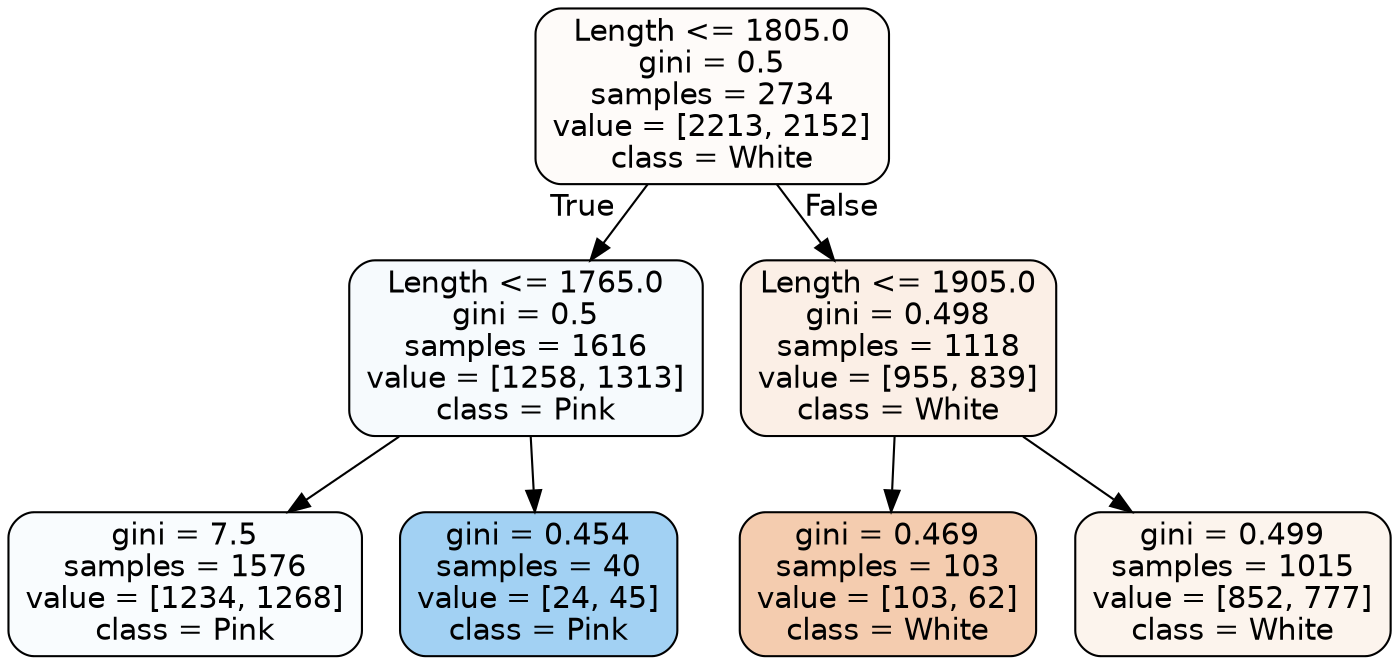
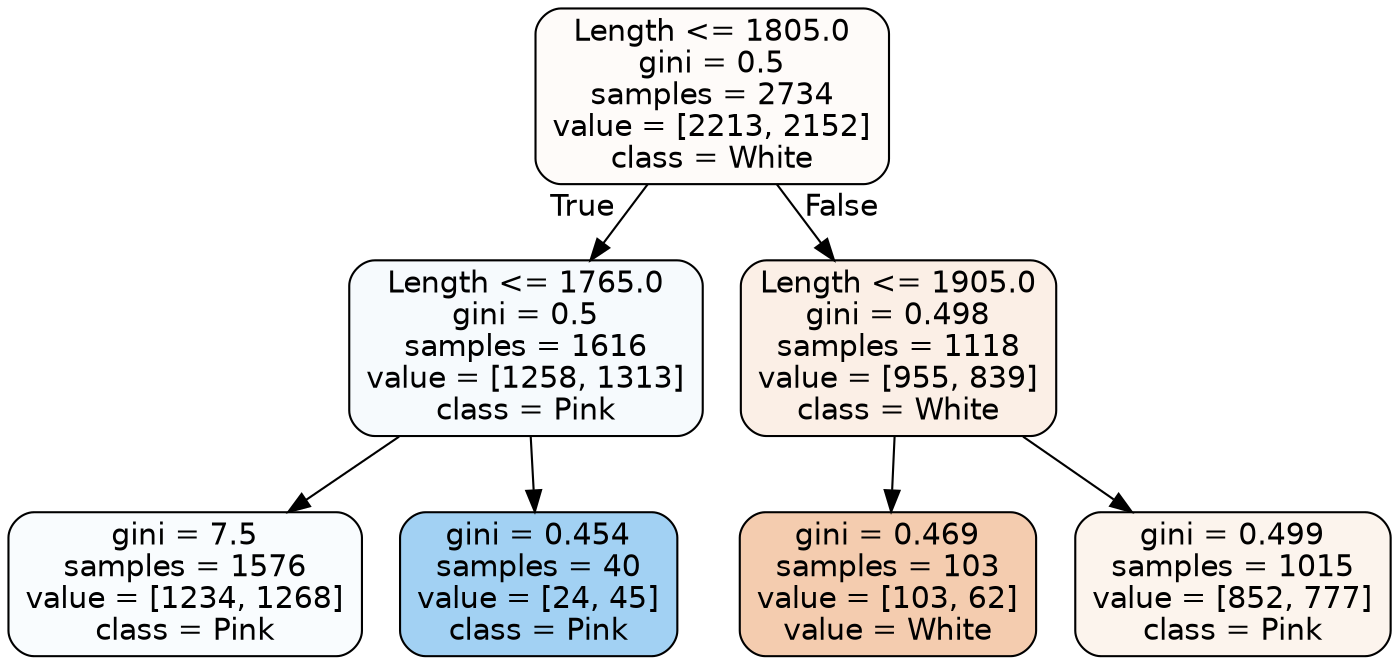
(888, 584) -> (888, 584)
(1233, 584) -> (1233, 584)
